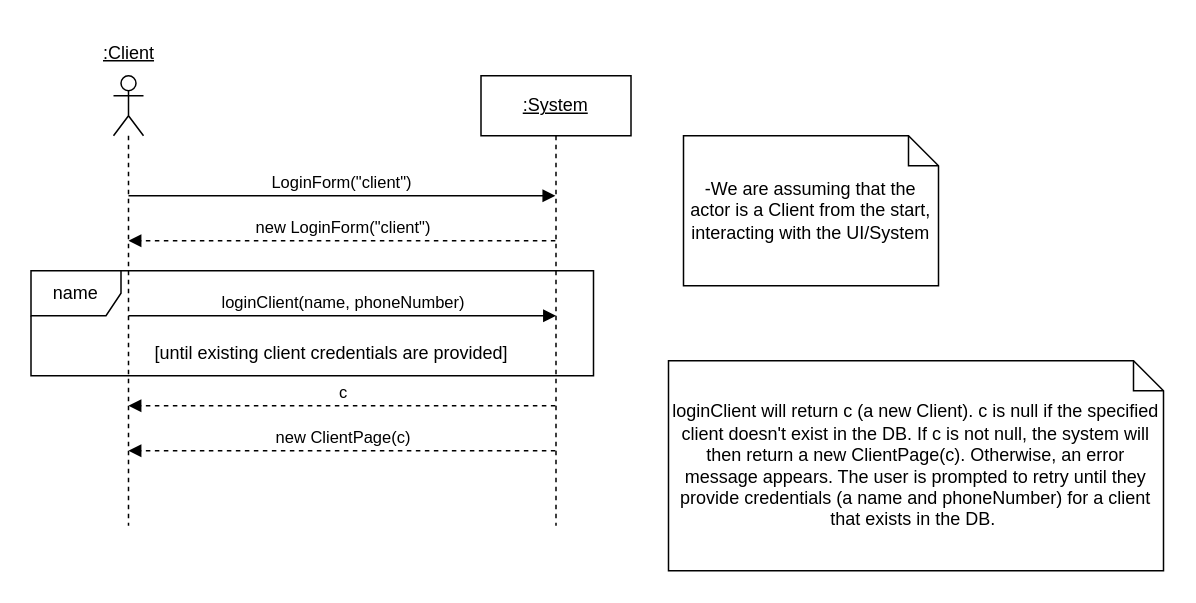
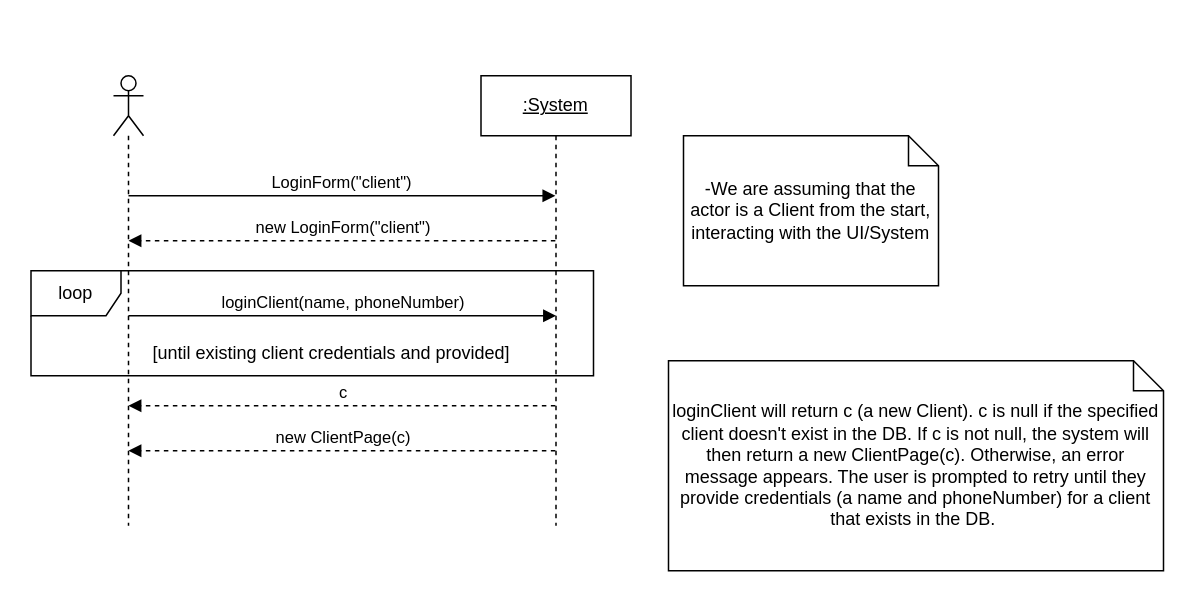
(128, 53) -> none
(76, 293) -> (76, 293)
(332, 353) -> (332, 353)
